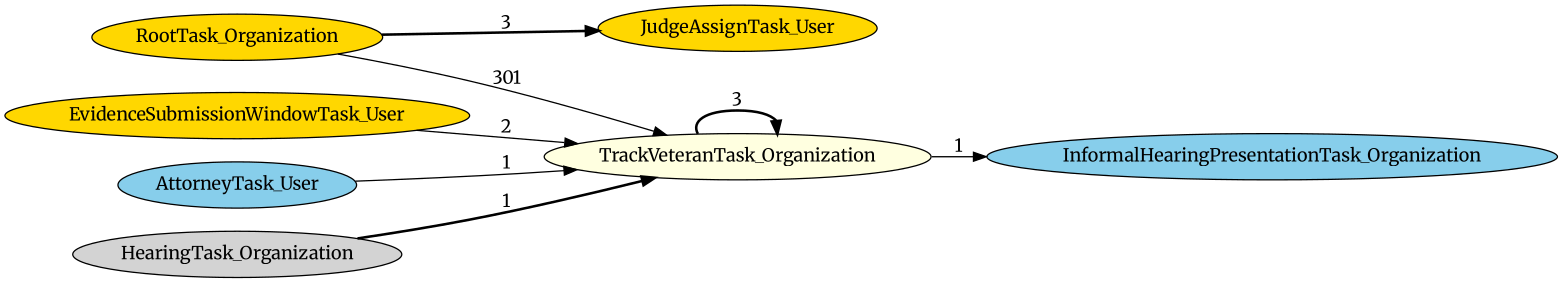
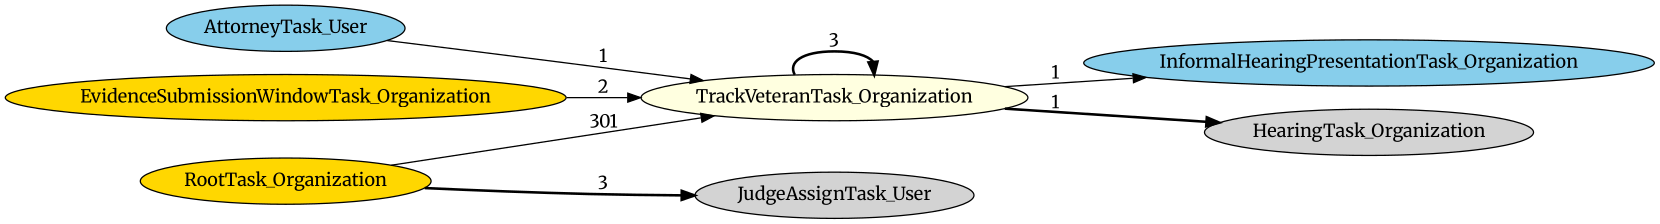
(738, 28) -> (834, 195)
(237, 116) -> (286, 98)
(501, 213) -> (1106, 115)
